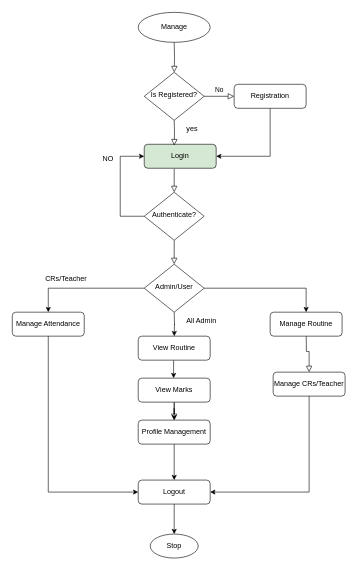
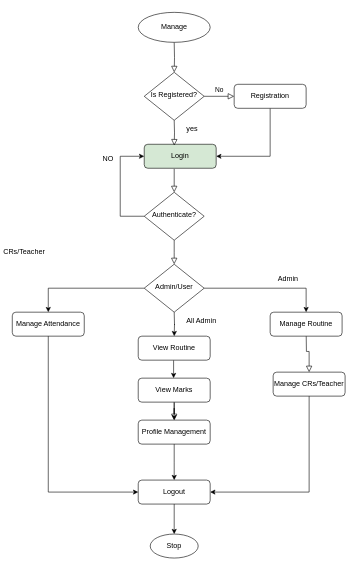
(66, 279) -> (24, 252)
none -> (288, 279)
